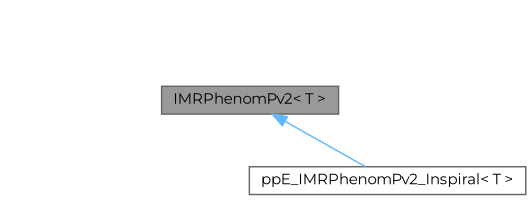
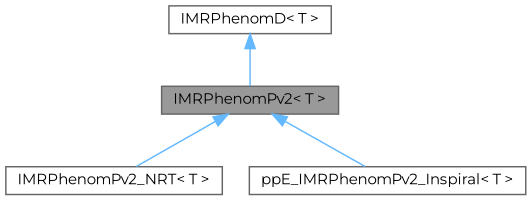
none -> (250, 20)
none -> (114, 181)
